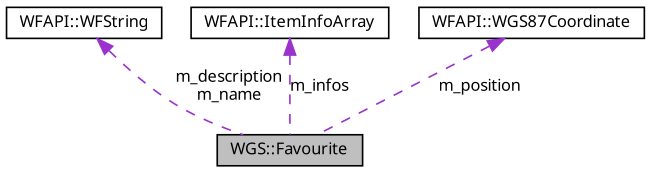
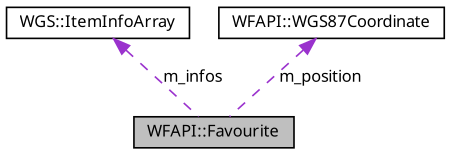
(84, 23) -> none
(290, 23) -> (98, 23)
(290, 150) -> (214, 132)
